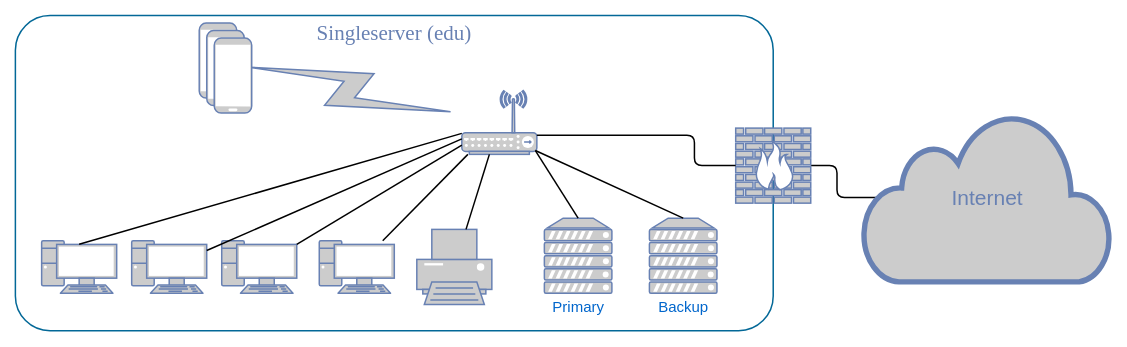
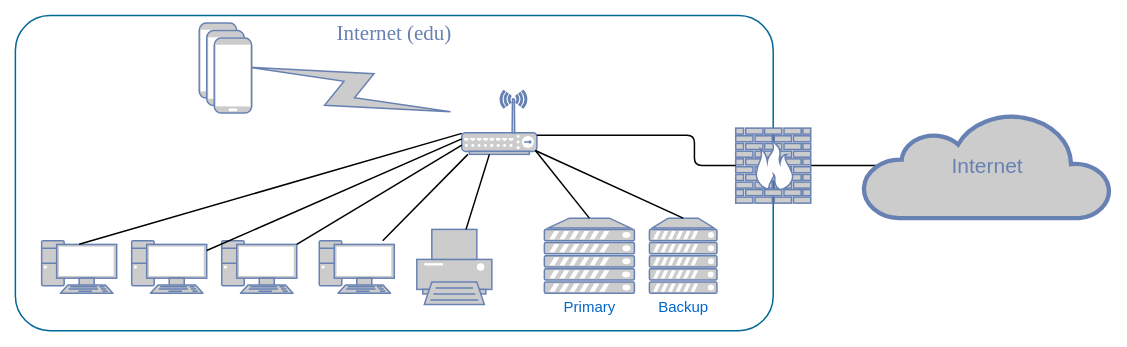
(394, 33) -> (394, 33)
(987, 197) -> (987, 165)
(578, 255) -> (589, 255)
